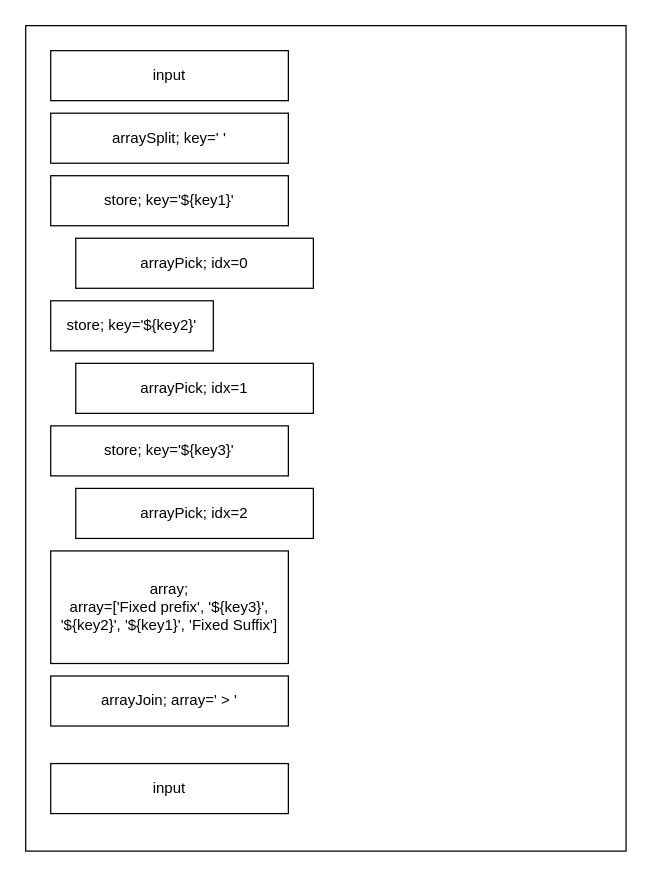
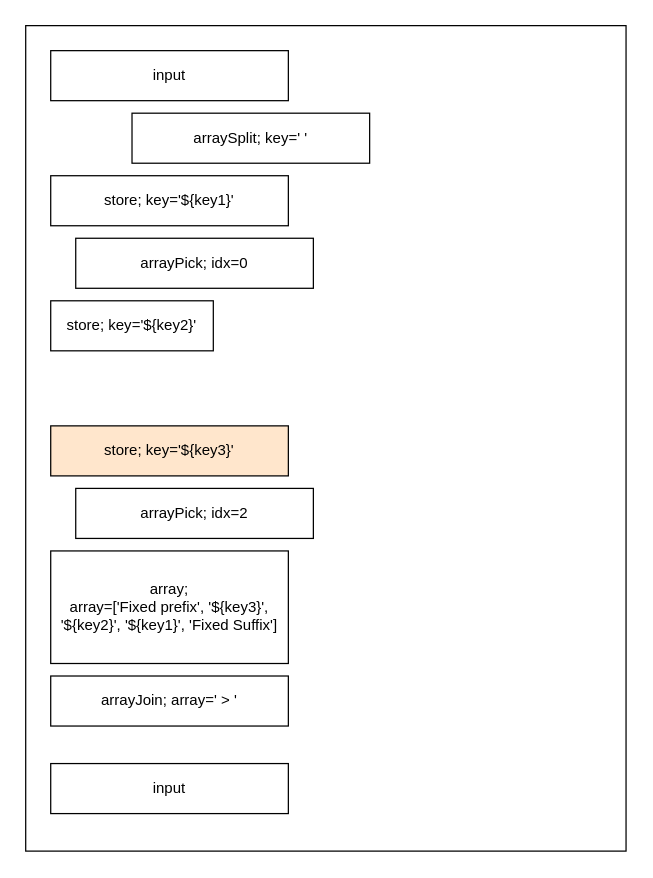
(169, 138) -> (251, 138)
(194, 388) -> none
(169, 451) -> (169, 451)
